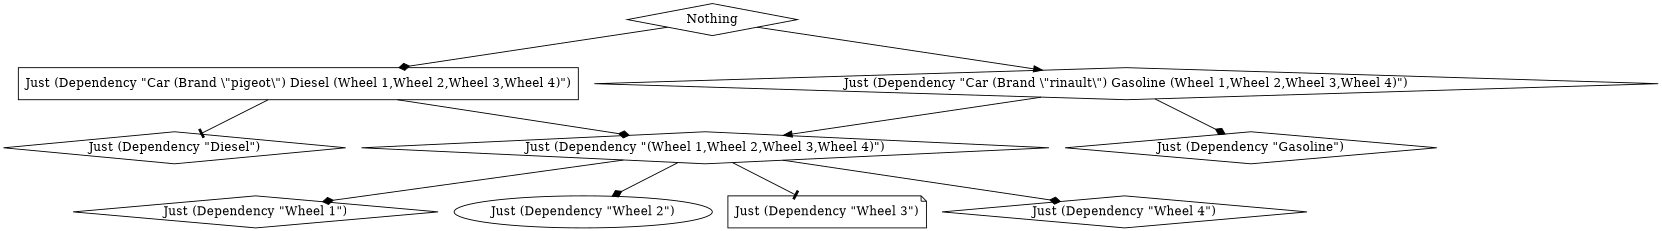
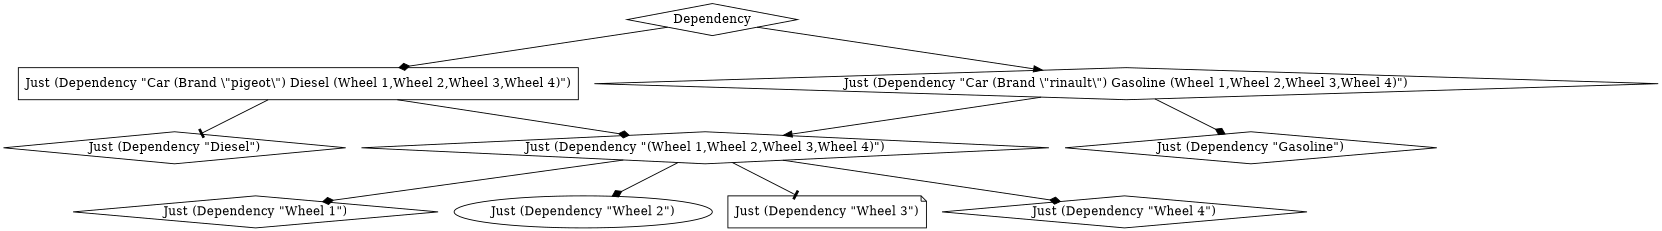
(712, 20) -> (712, 20)
